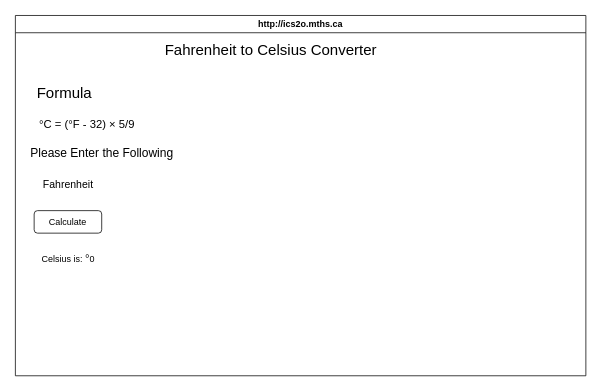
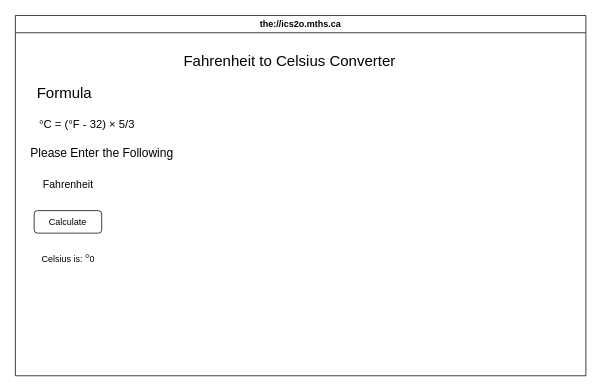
(300, 24) -> (300, 24)
(270, 49) -> (289, 60)
(94, 124) -> (94, 124)
